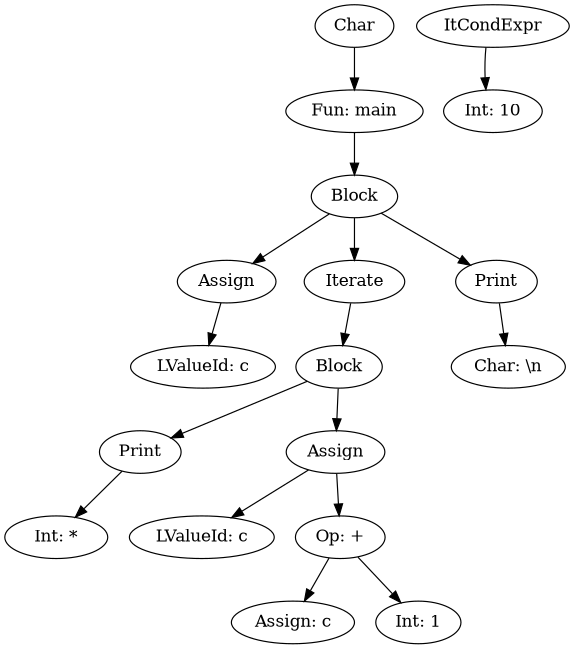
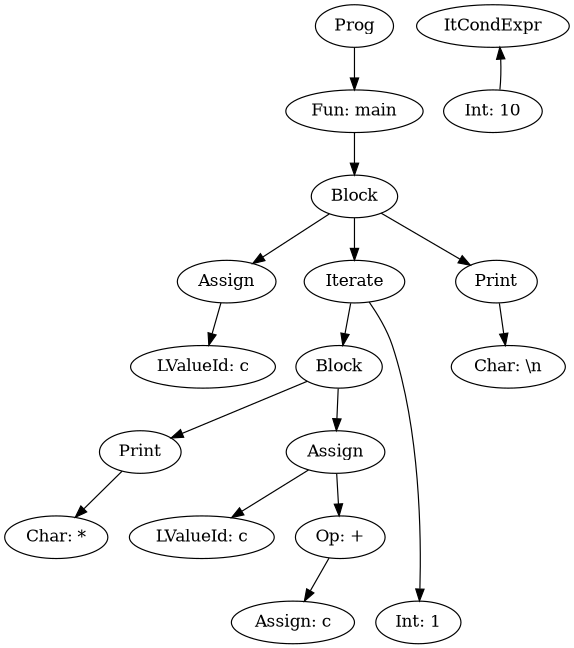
(354, 26) -> (354, 26)
(485, 62) -> (501, 74)
(56, 537) -> (56, 537)
(375, 575) -> (413, 441)
